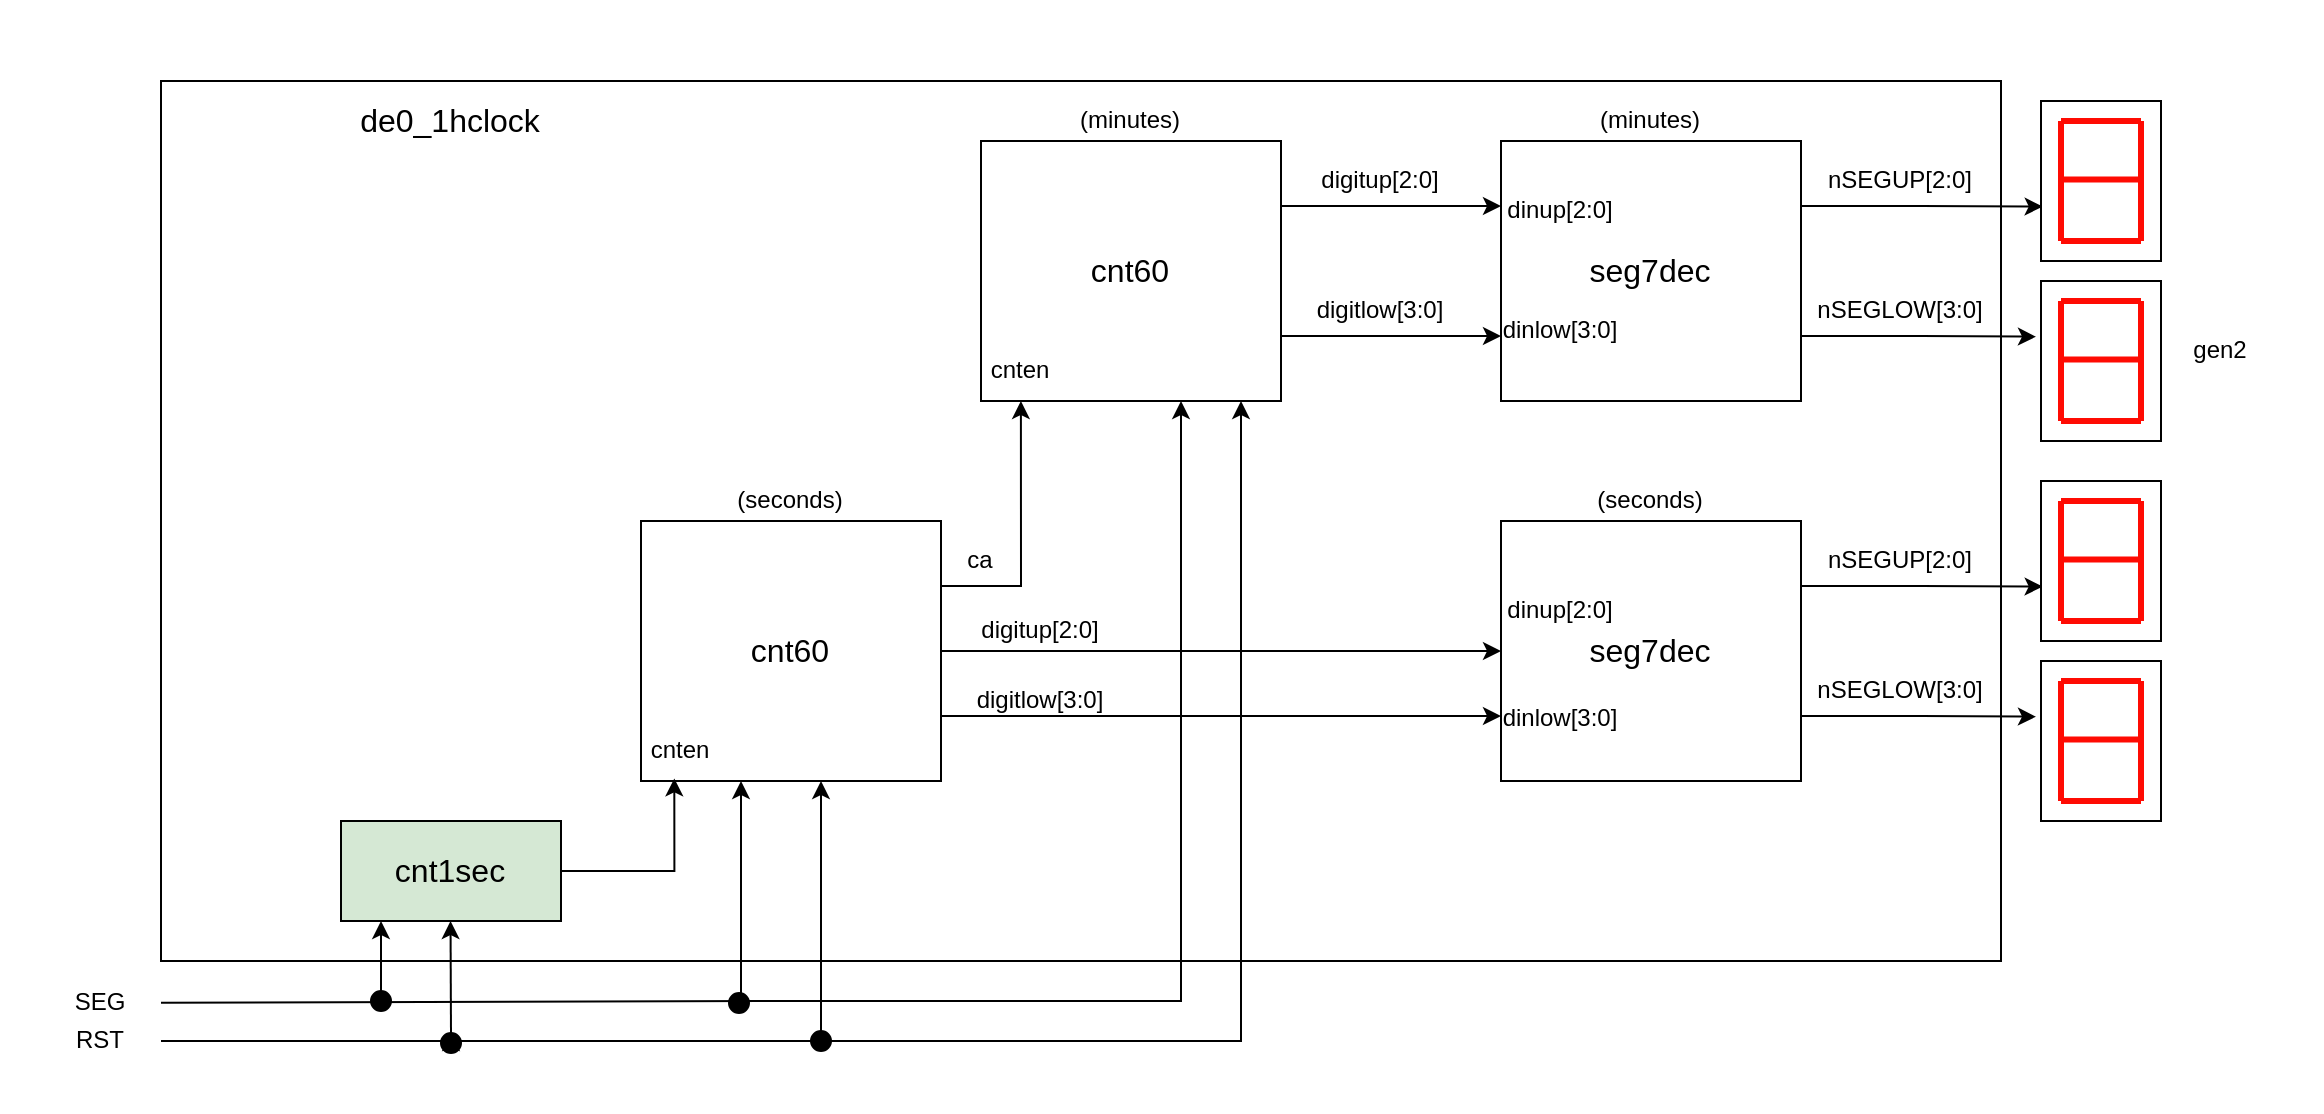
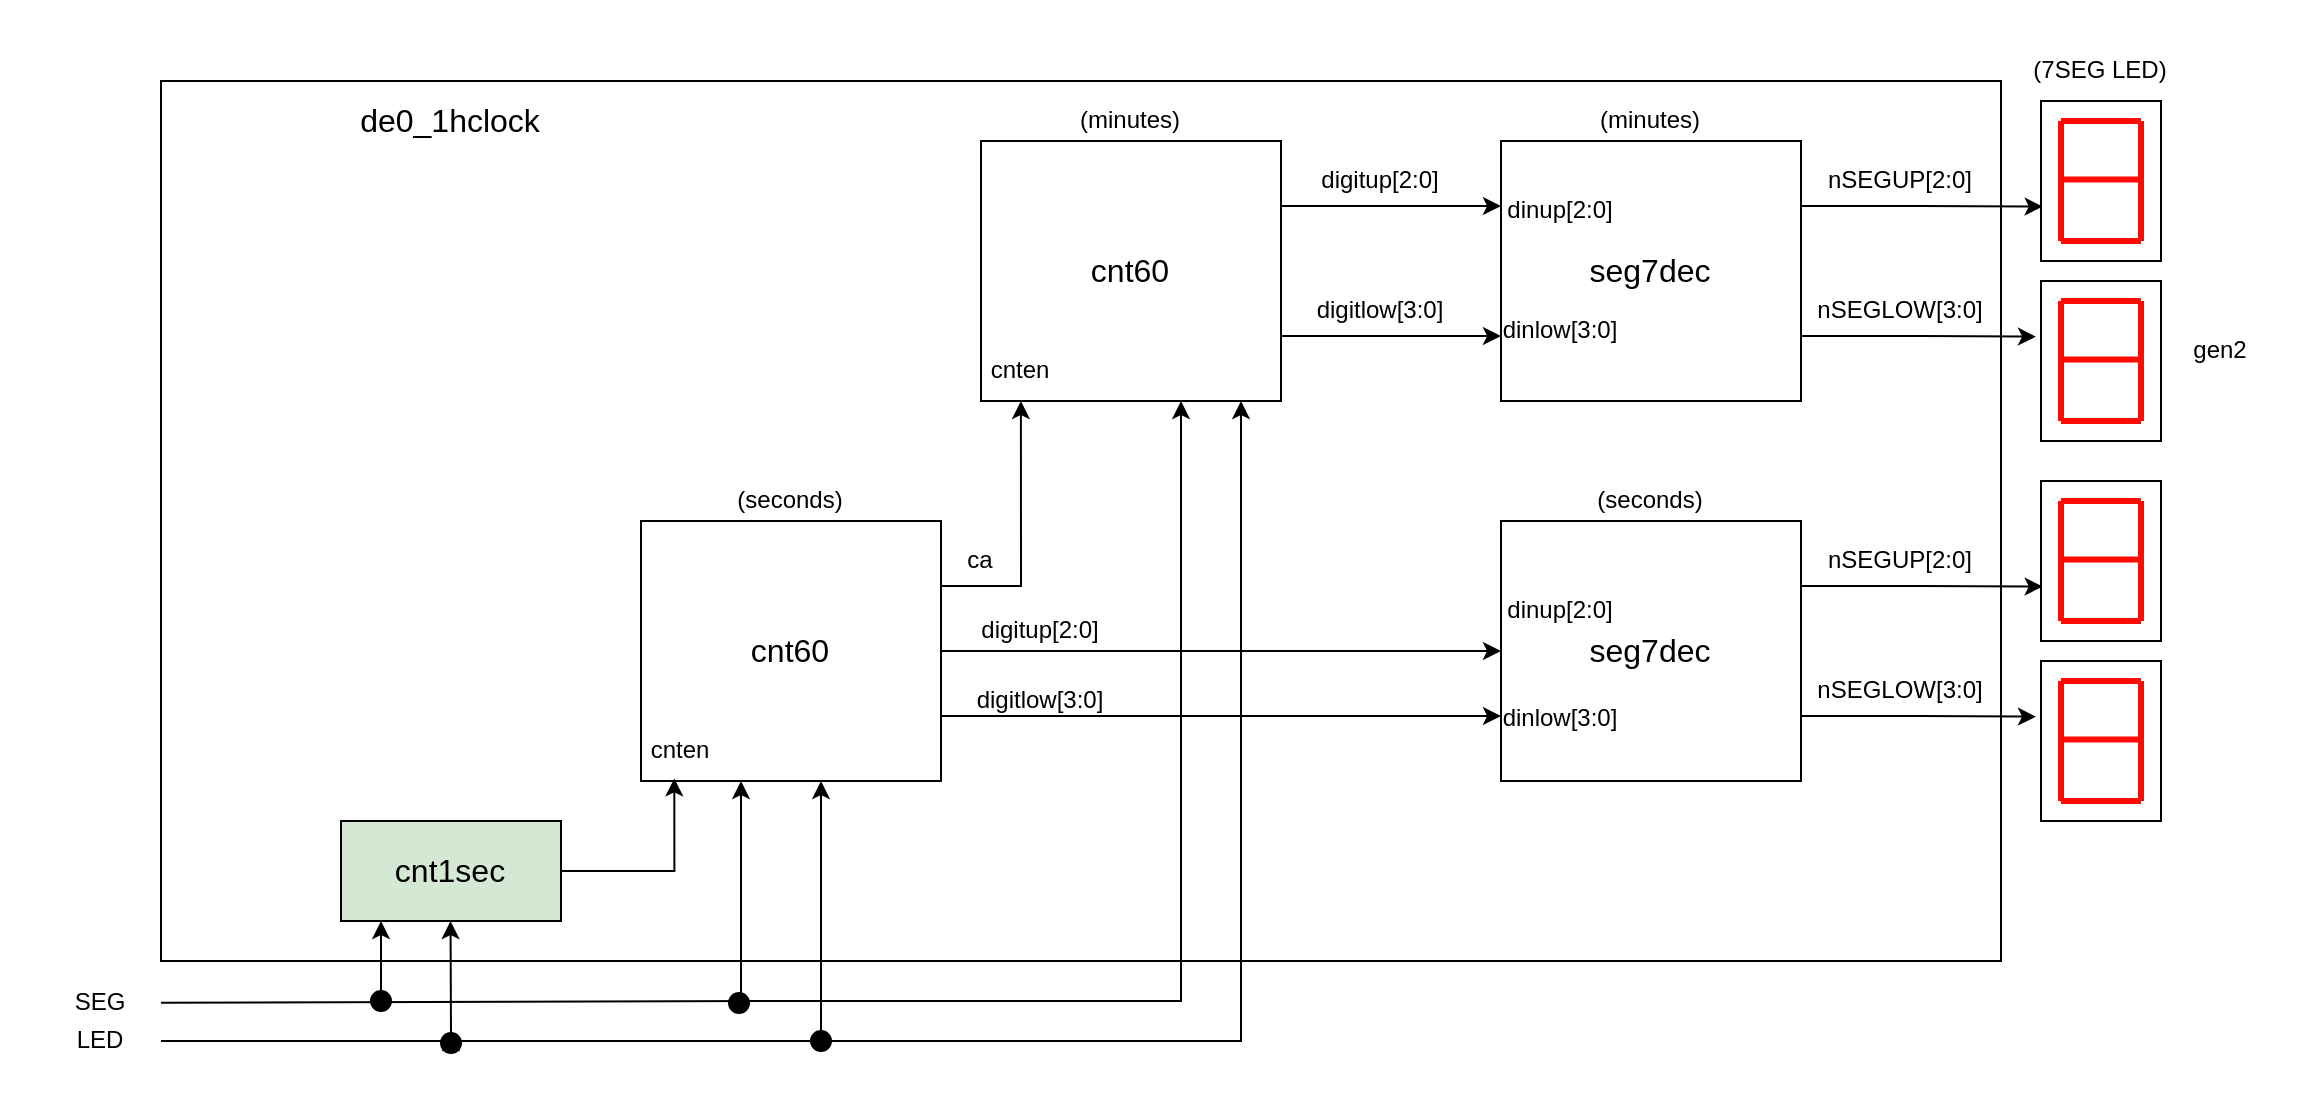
none -> (2101, 71)
(101, 1041) -> (101, 1041)
